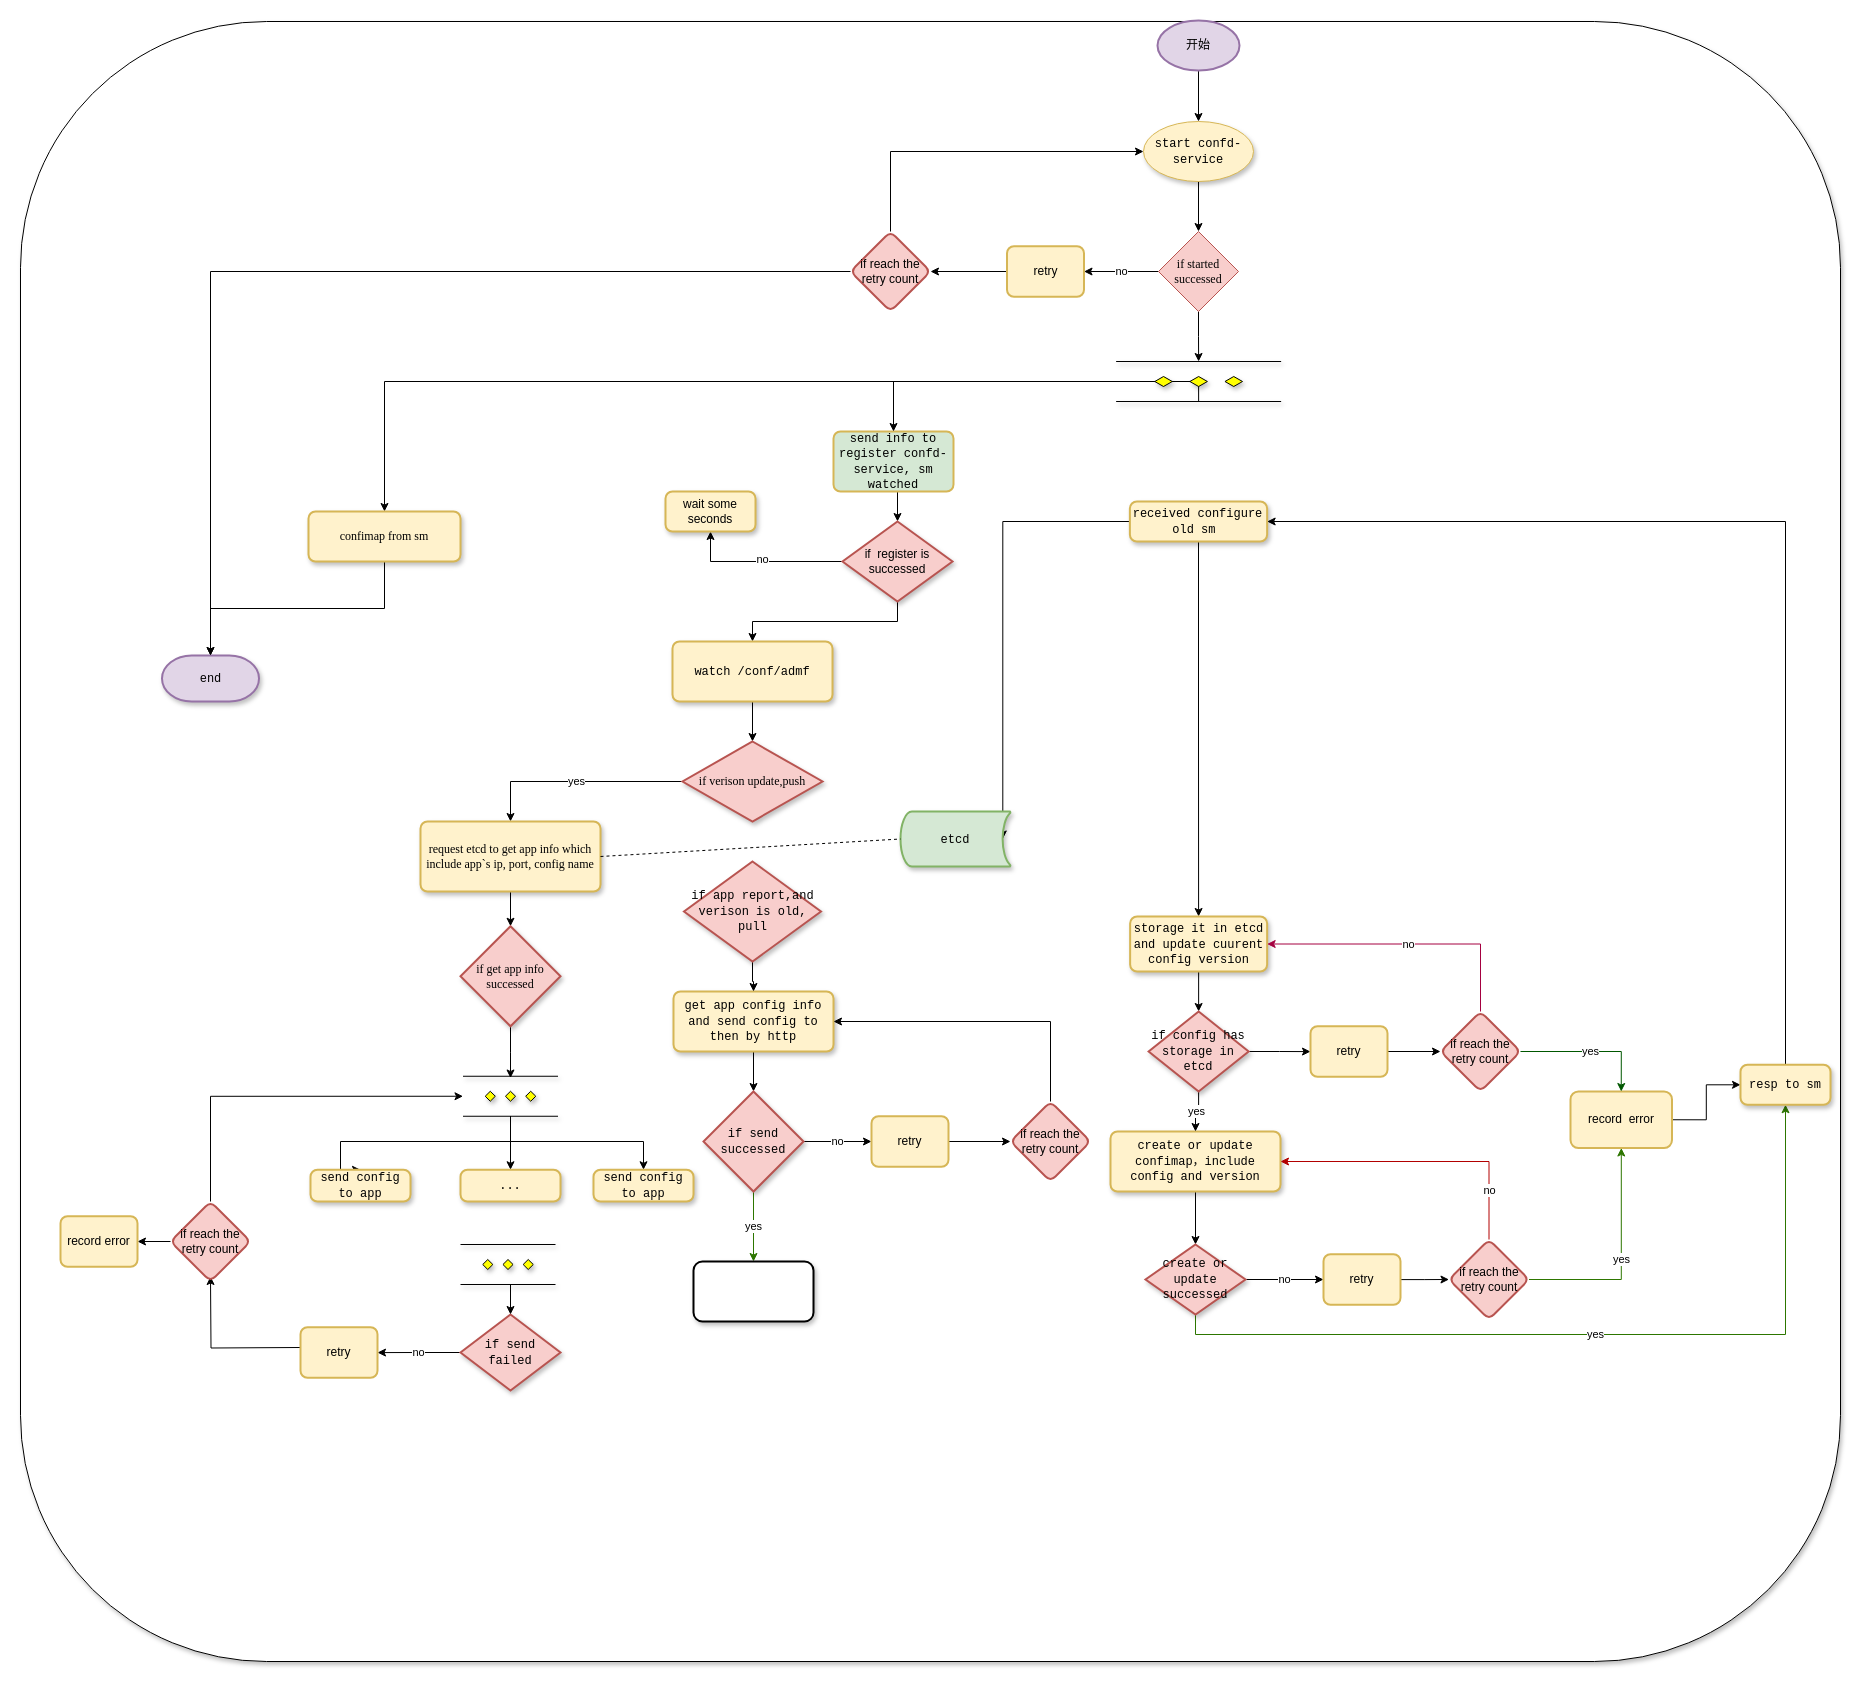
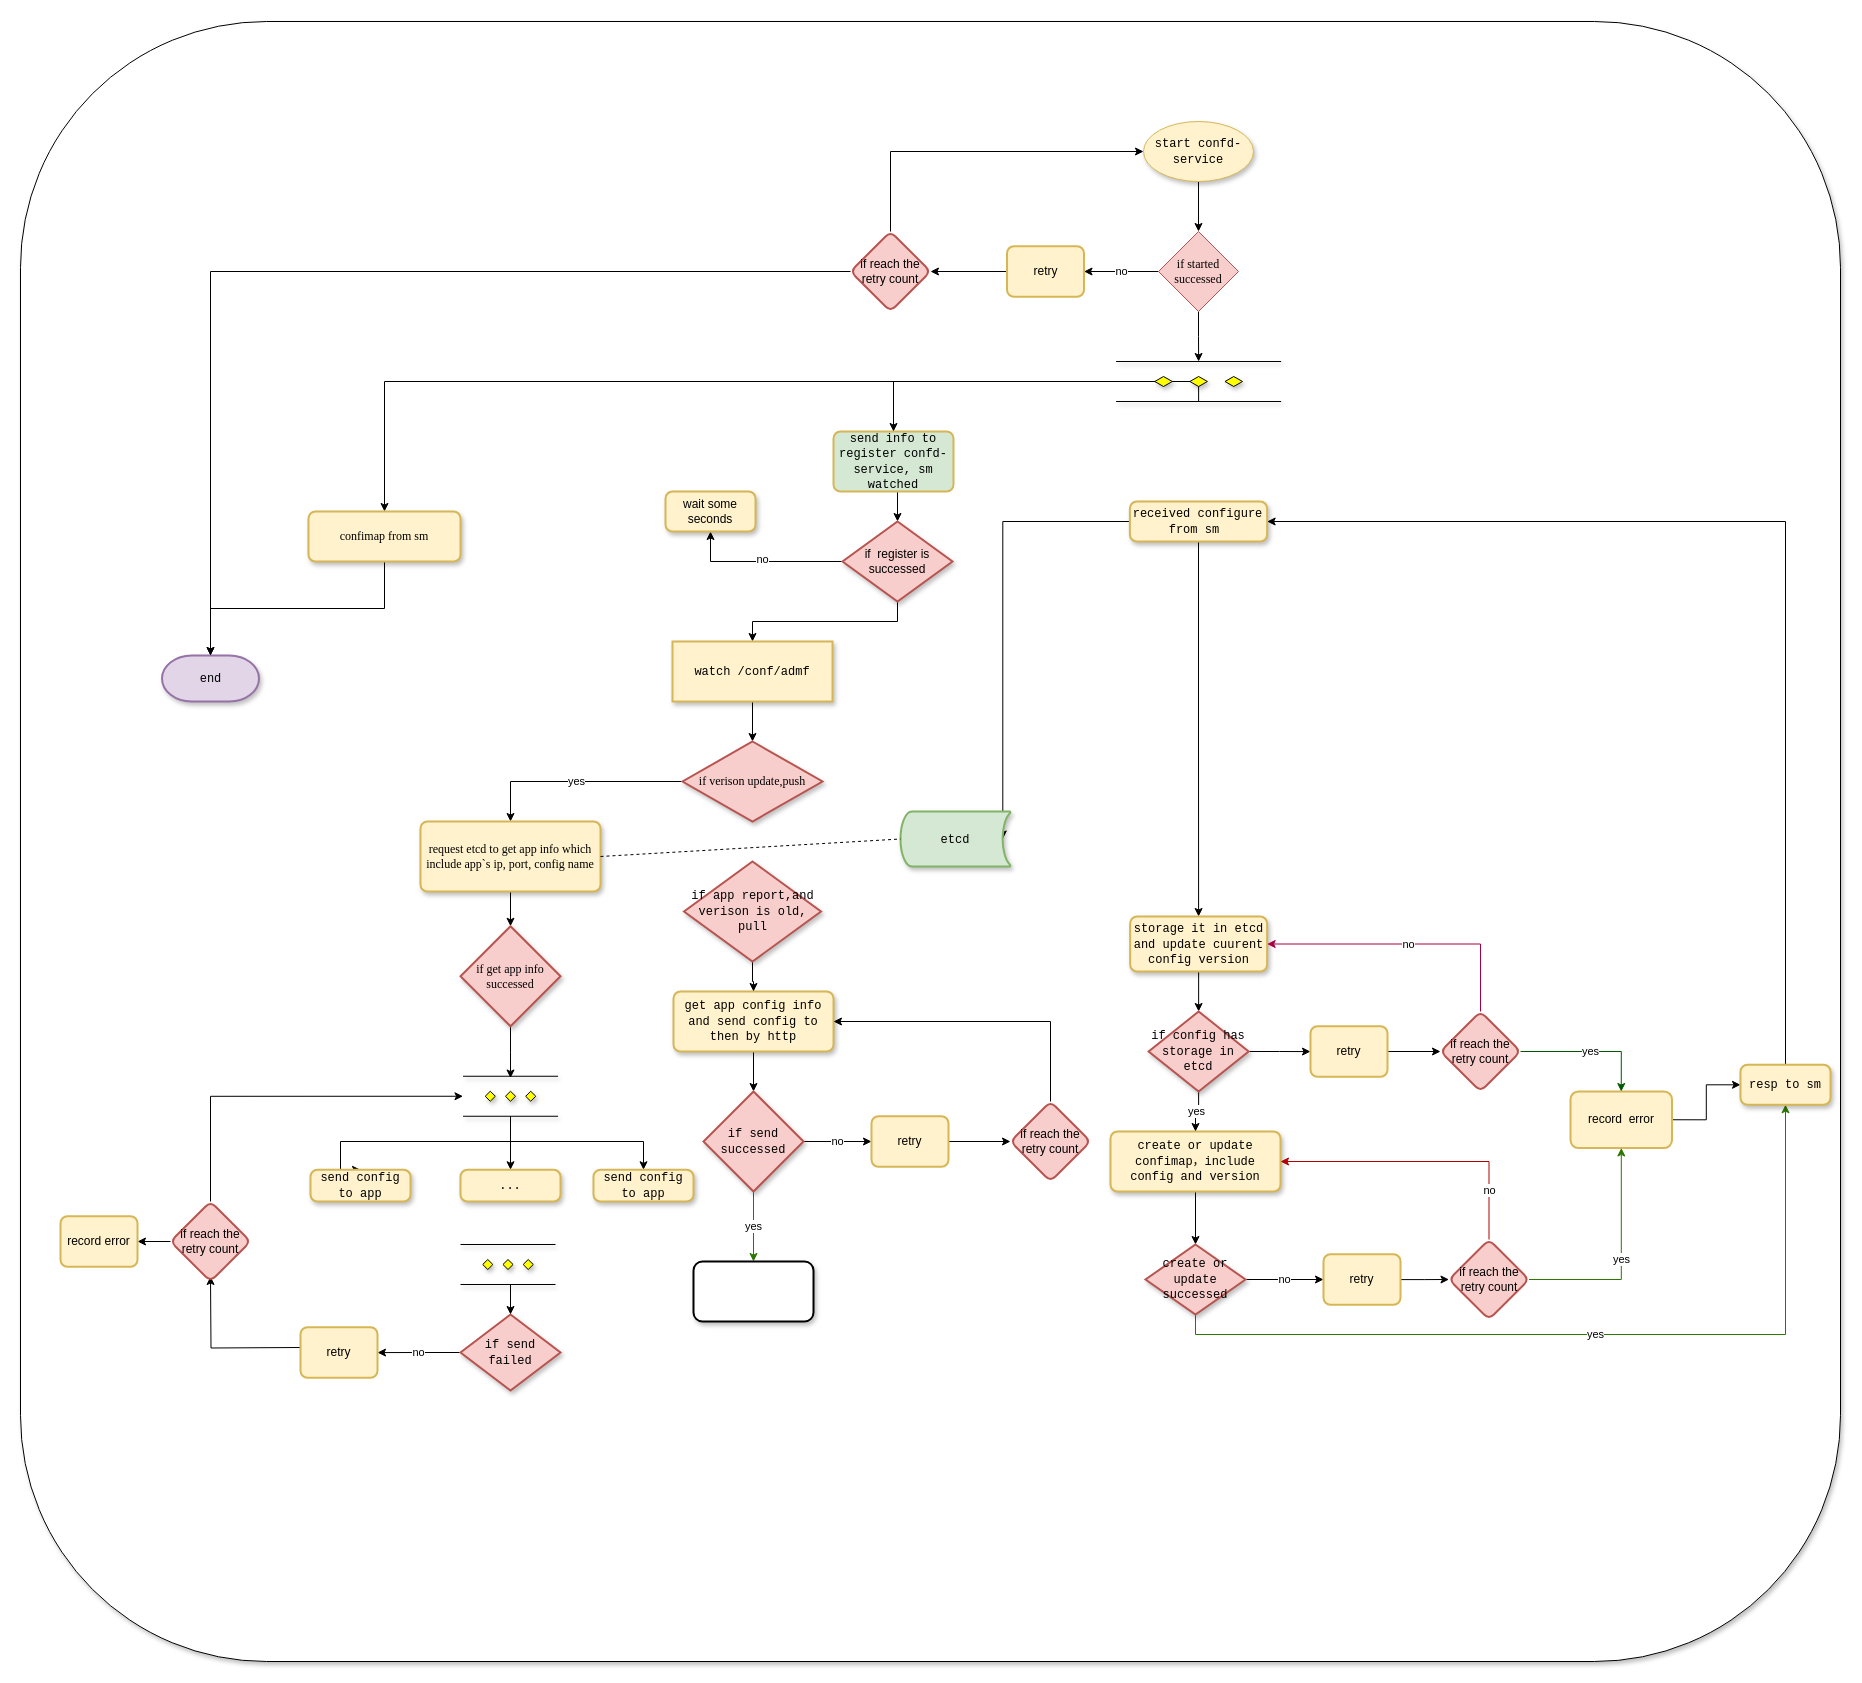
(1199, 46) -> none
(1199, 93) -> none
(1198, 522) -> (1198, 522)
(753, 672) -> (753, 672)
